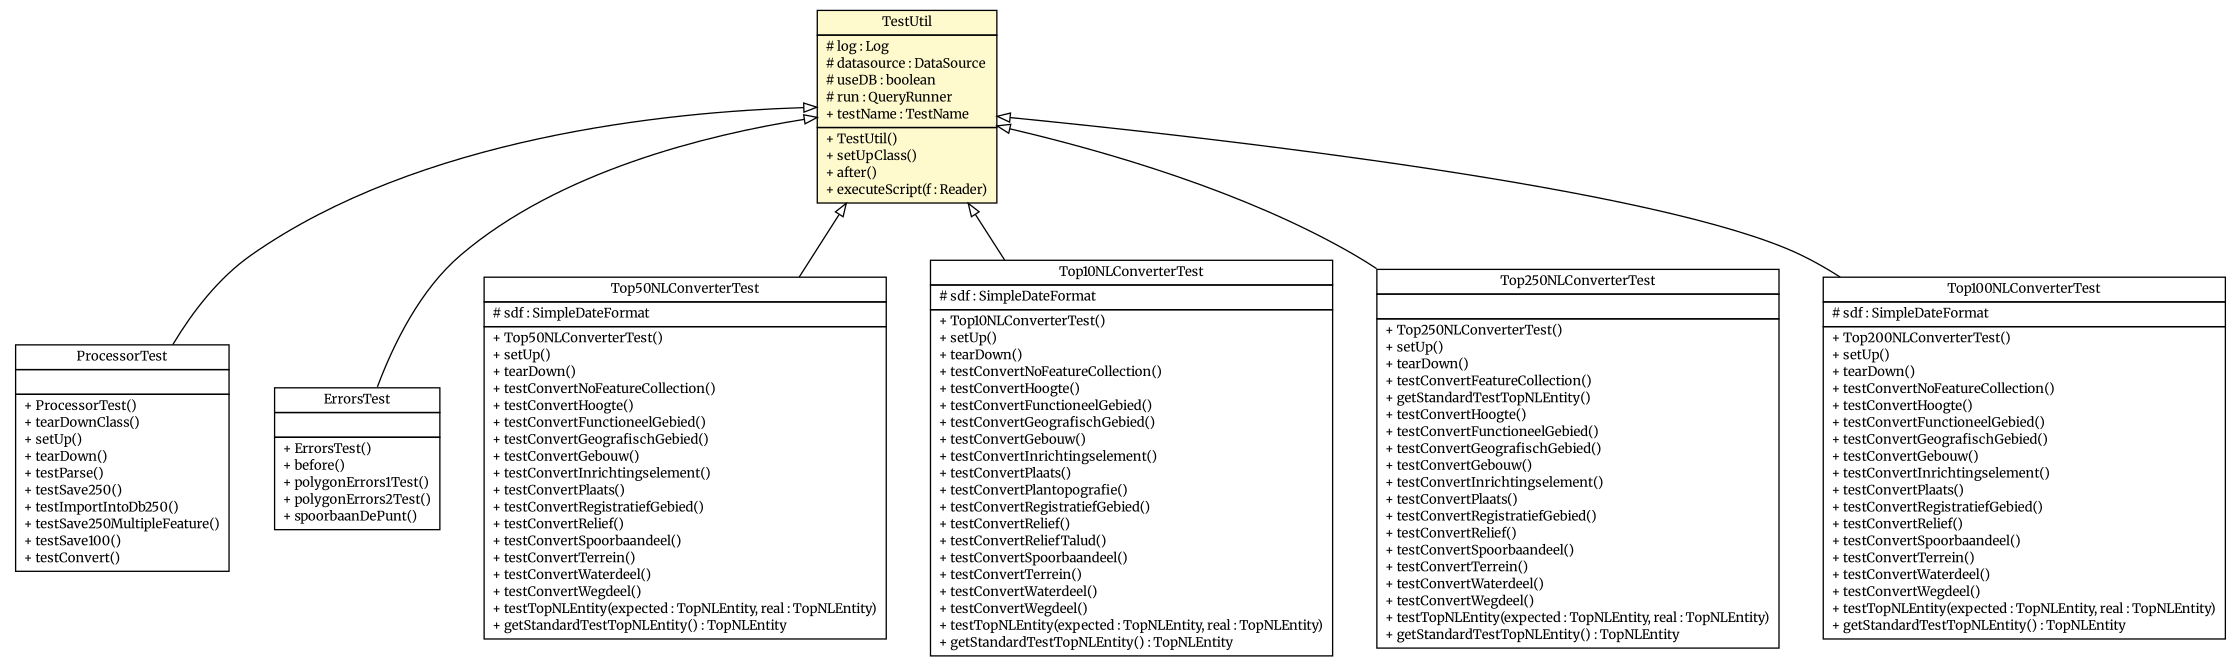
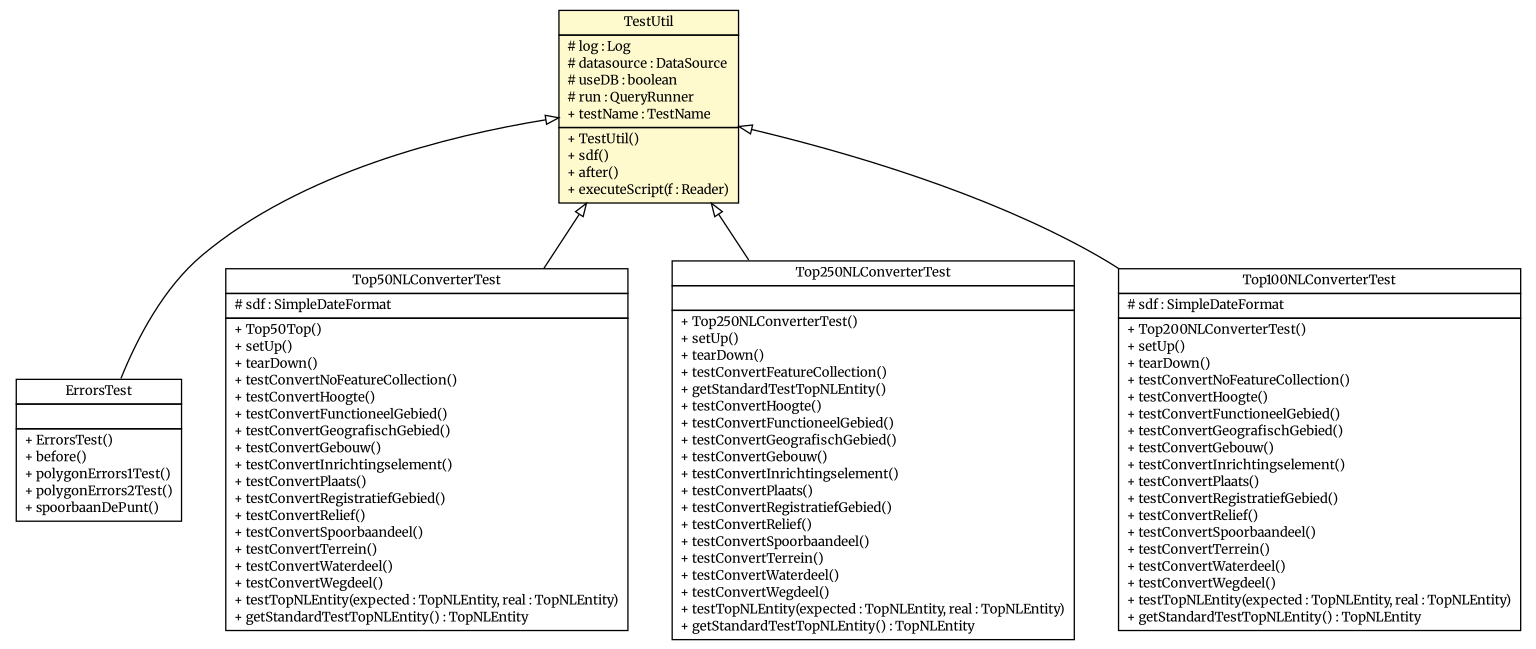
(872, 156) -> (588, 156)
(578, 338) -> (278, 330)
(122, 458) -> none
(1131, 458) -> none
